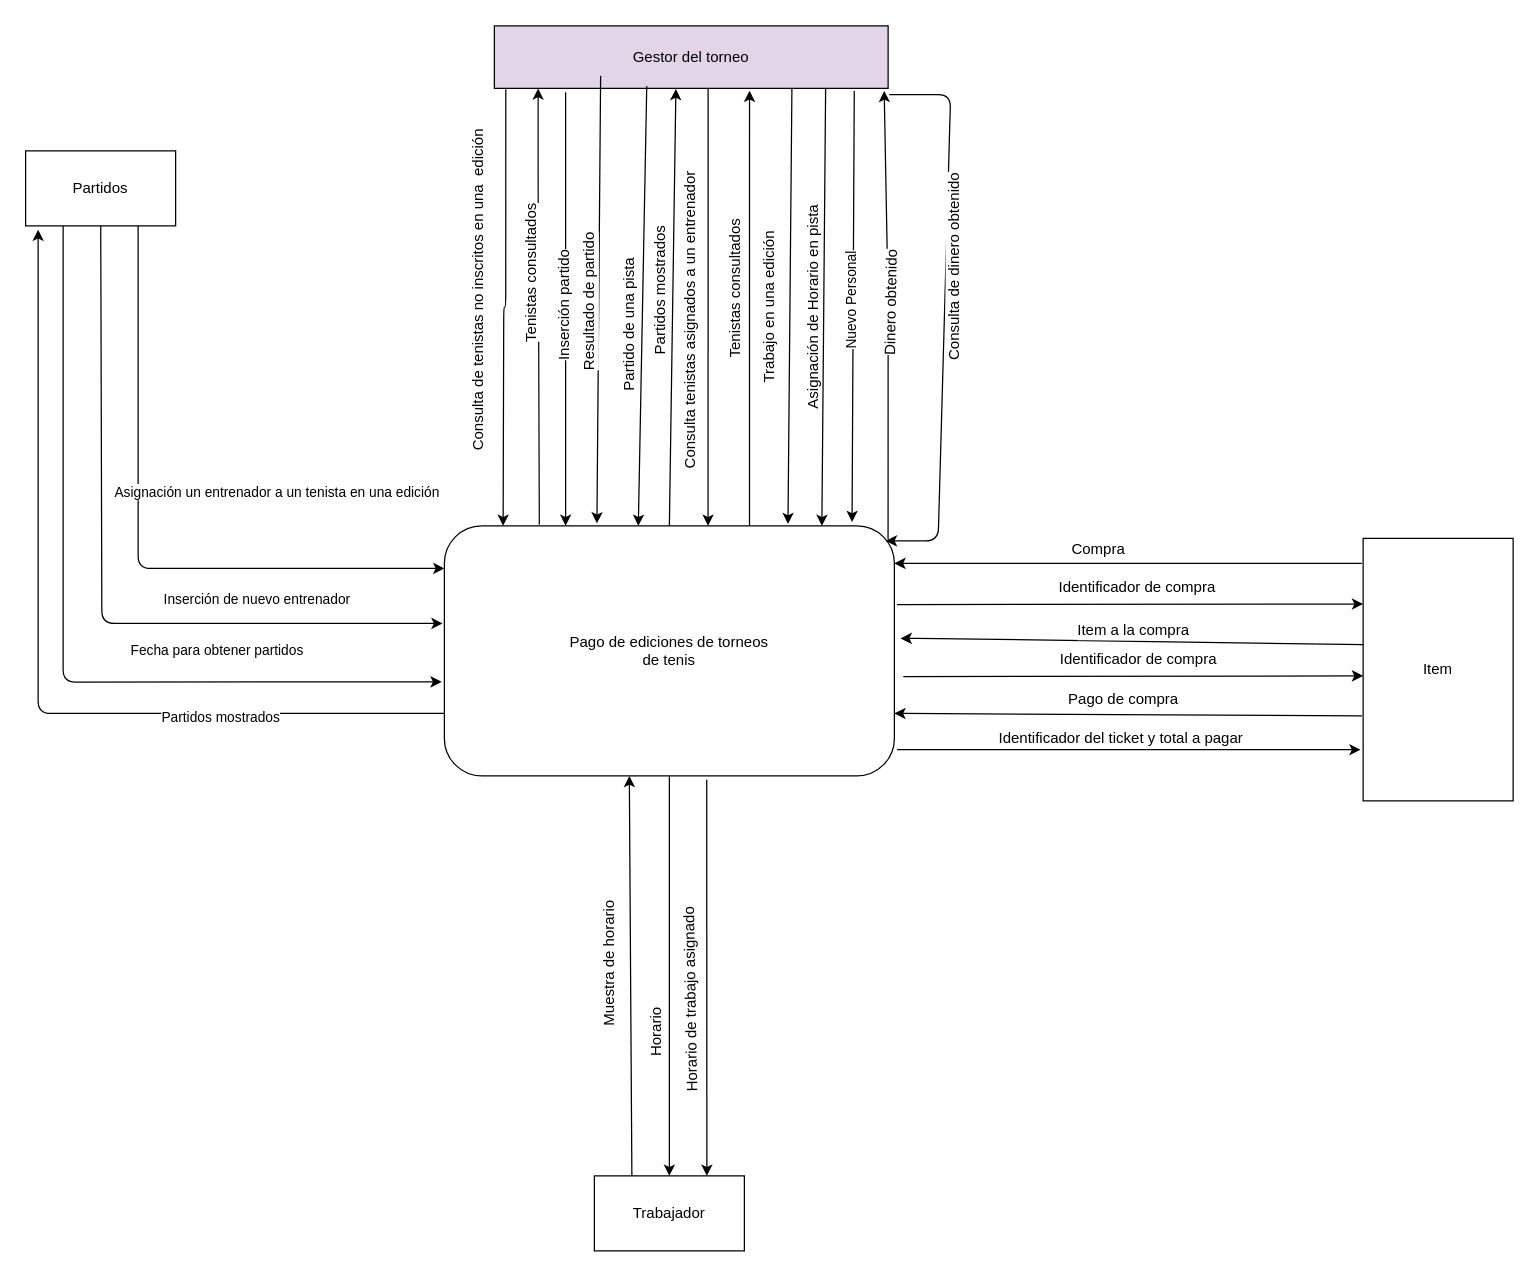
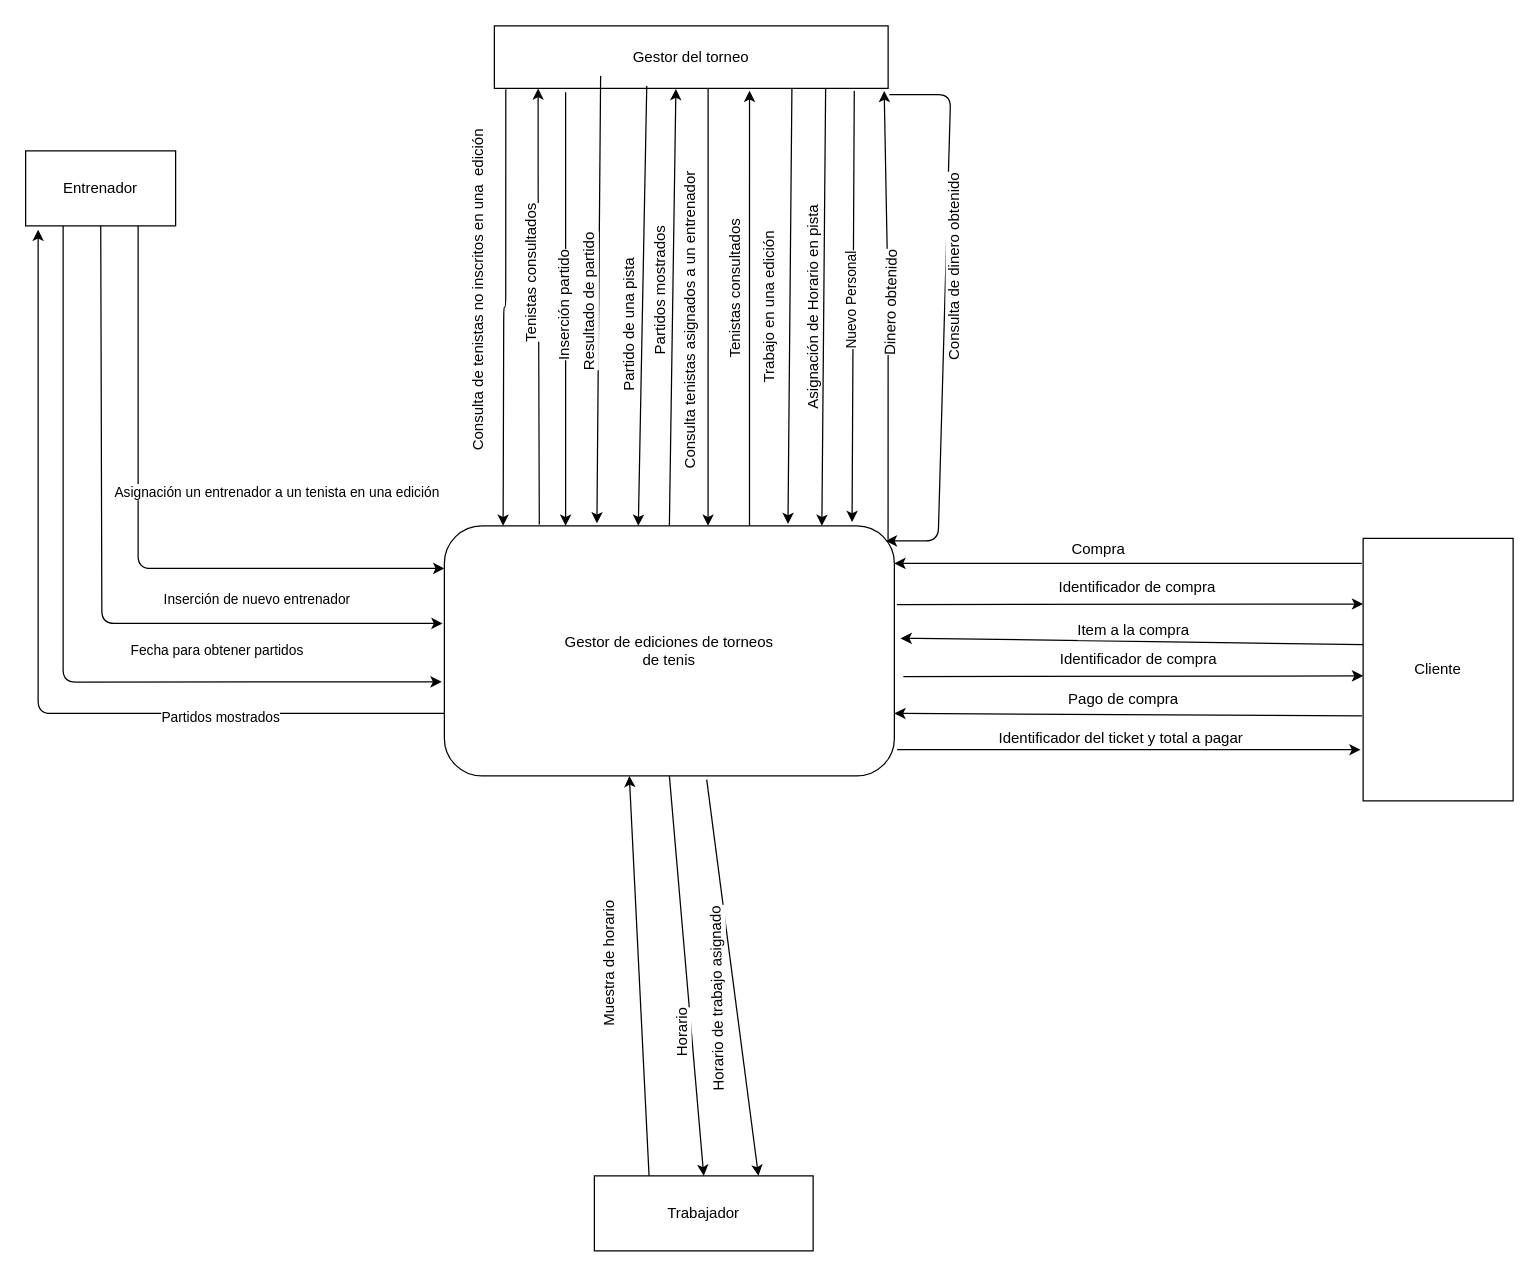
(691, 57) -> (691, 57)
(101, 188) -> (101, 188)
(669, 651) -> (669, 651)
(1438, 669) -> (1438, 669)
(669, 1213) -> (704, 1213)
